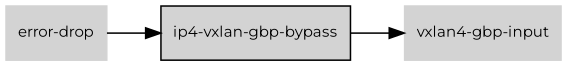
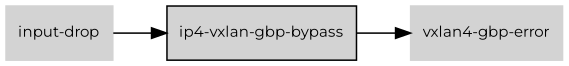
(56, 33) -> (59, 33)
(483, 33) -> (487, 33)
